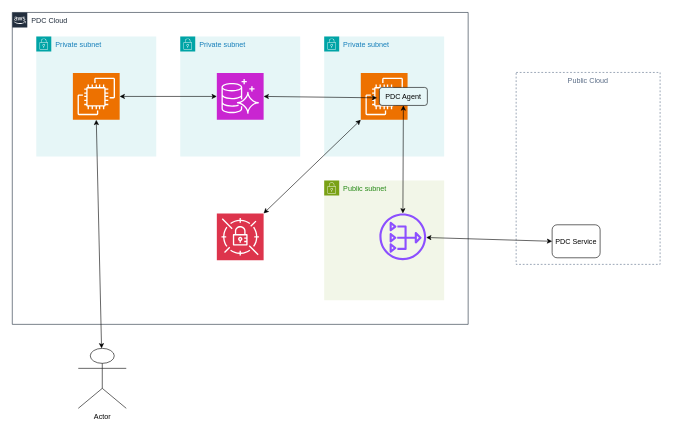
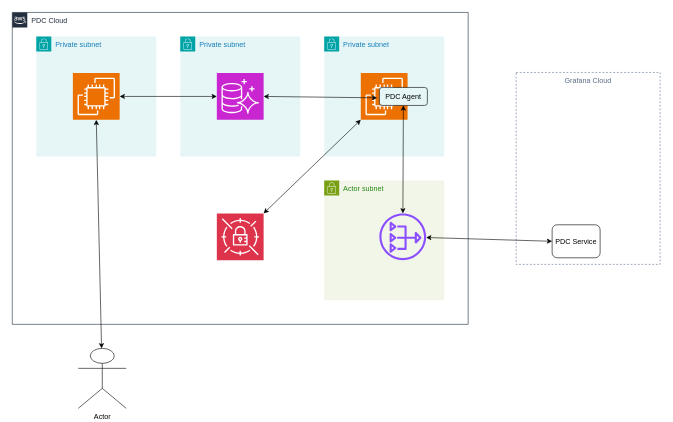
(588, 81) -> (588, 81)
(367, 189) -> (367, 189)
